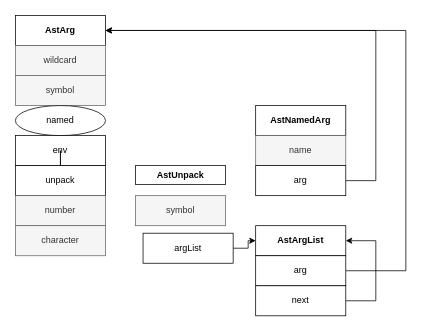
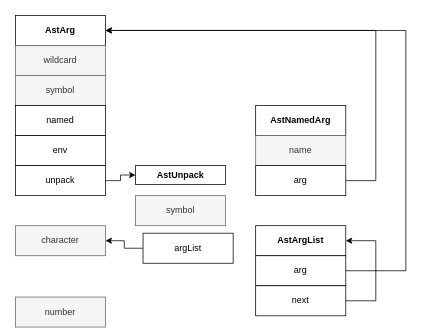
(60, 120) -> (60, 120)
(60, 150) -> (120, 180)
(60, 210) -> (60, 312)
(245, 248) -> (124, 247)
